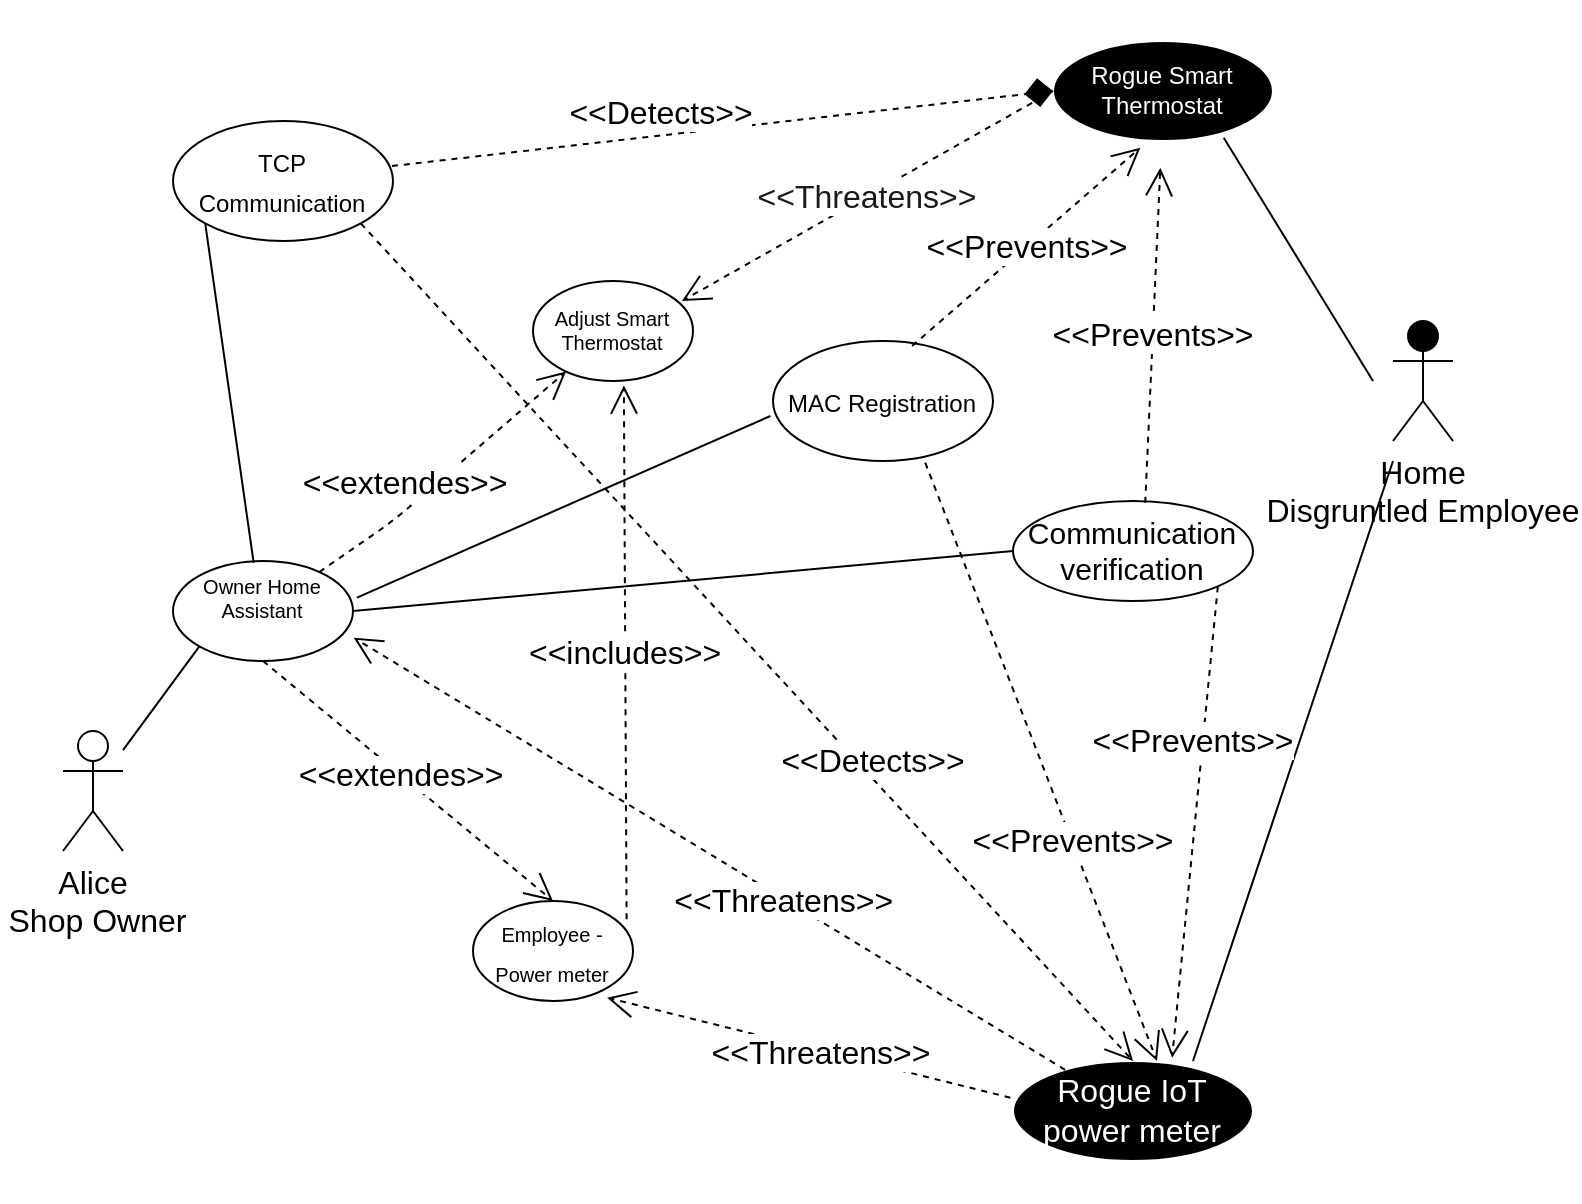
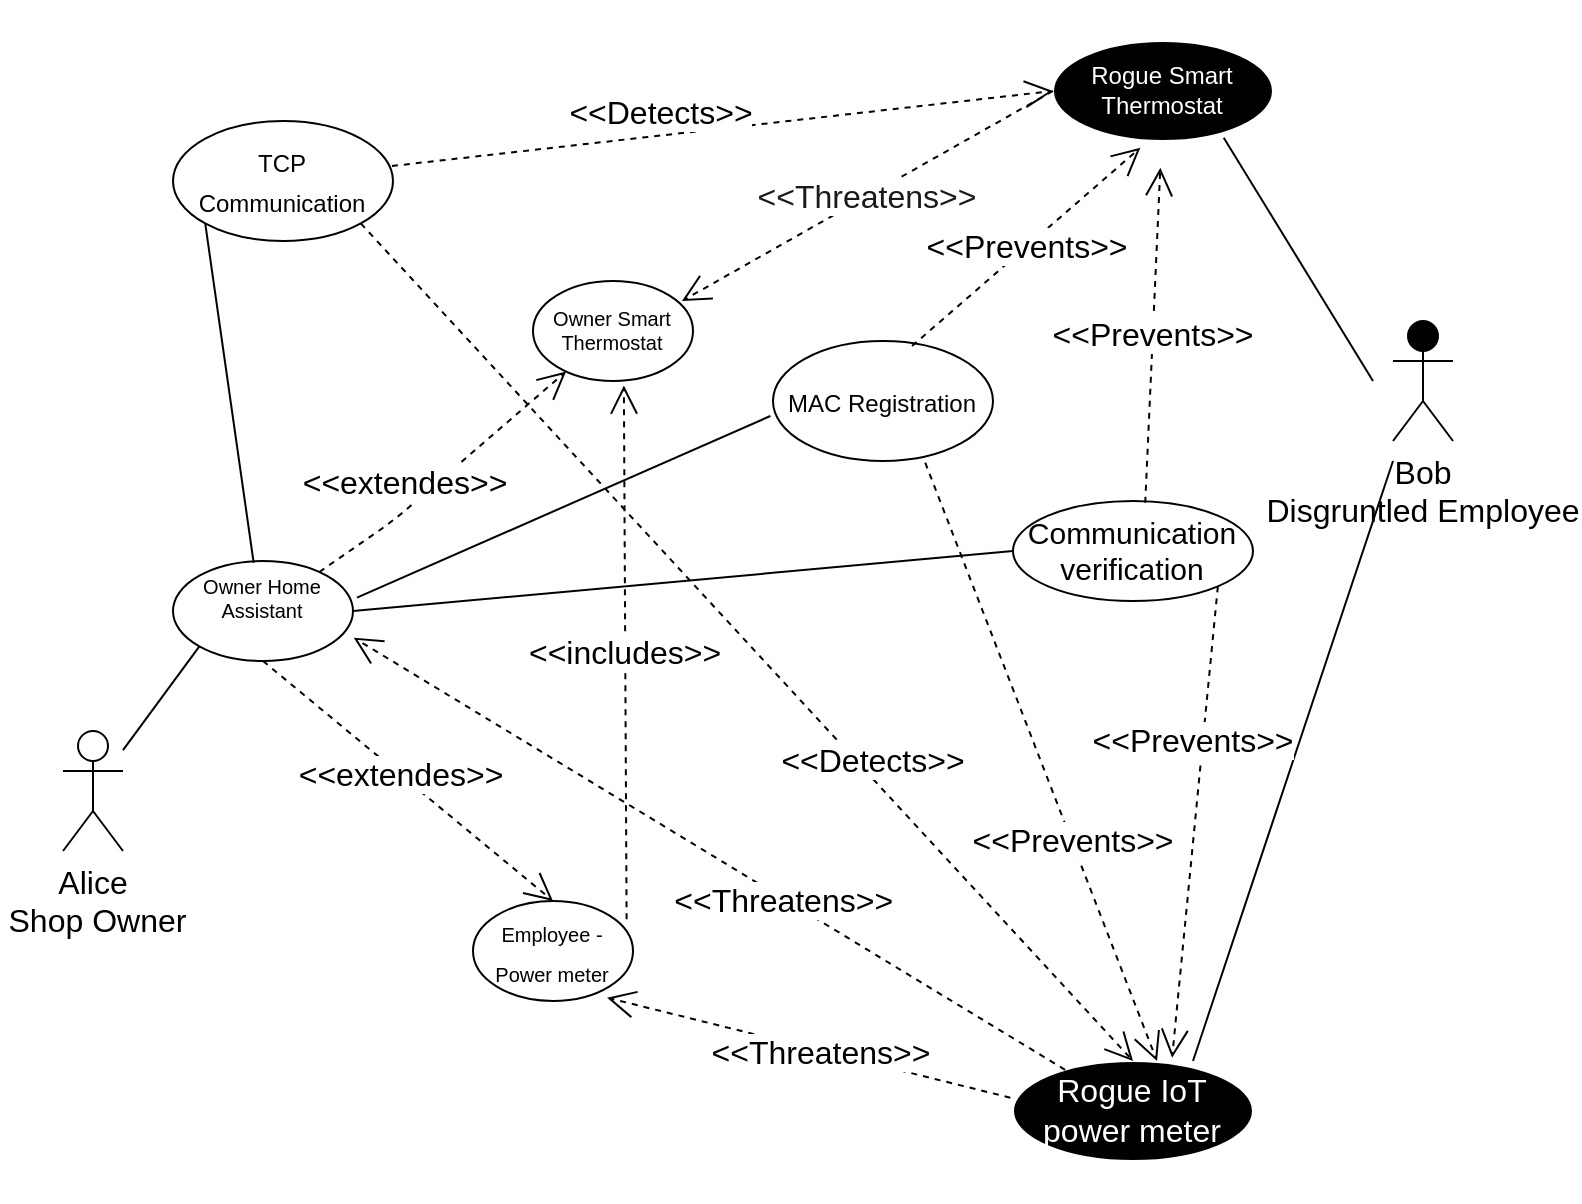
(1025, 94) -> (1034, 93)
(613, 331) -> (613, 331)
(1424, 493) -> (1424, 493)
